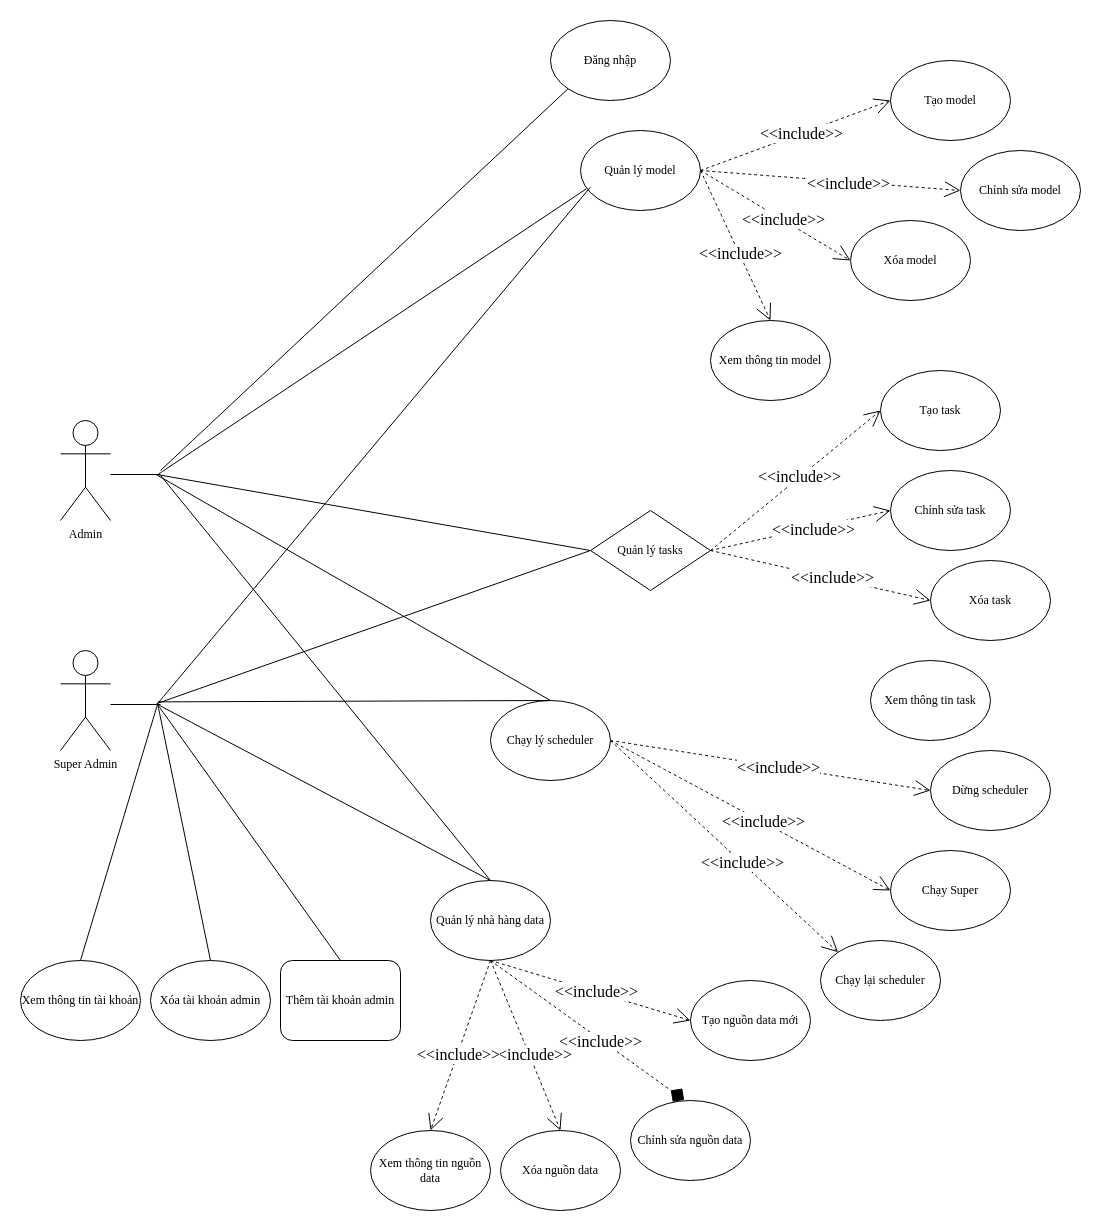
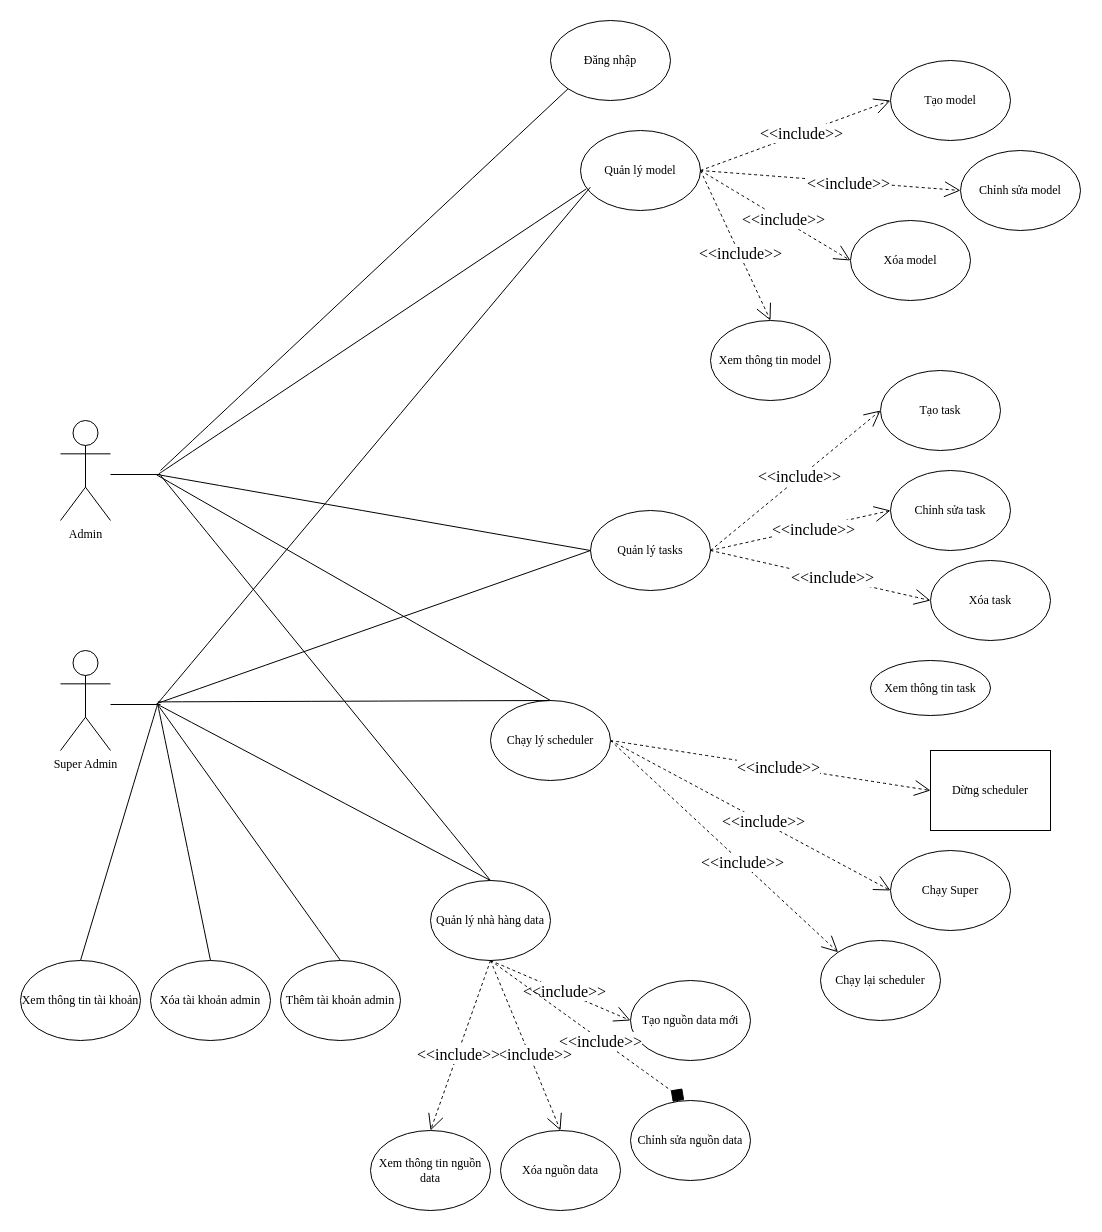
(651, 551) -> (651, 551)
(931, 701) -> (931, 688)
(991, 791) -> (991, 791)
(341, 1001) -> (341, 1001)
(751, 1021) -> (691, 1021)
